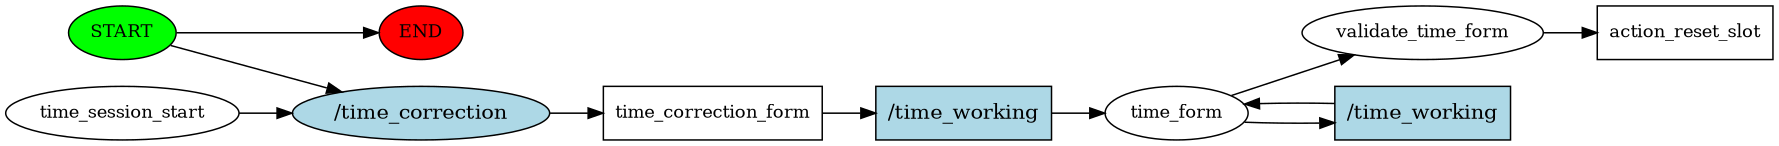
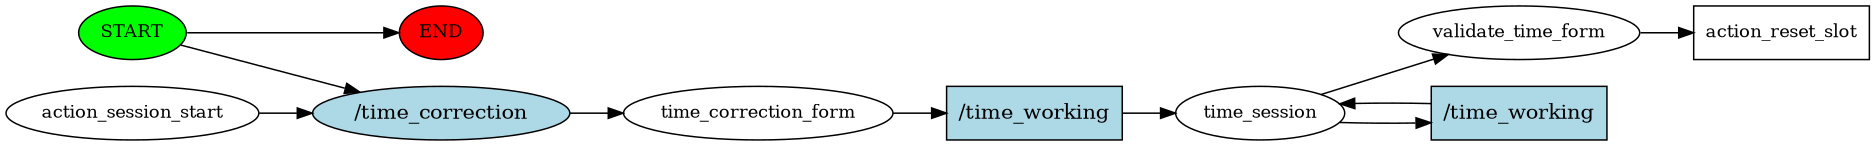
(122, 113) -> (132, 113)
(713, 113) -> (758, 113)
(1177, 113) -> (1260, 113)
